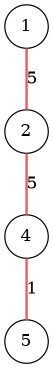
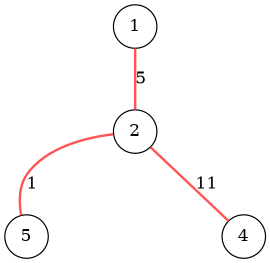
(33, 184) -> (207, 184)
(27, 289) -> (47, 156)
